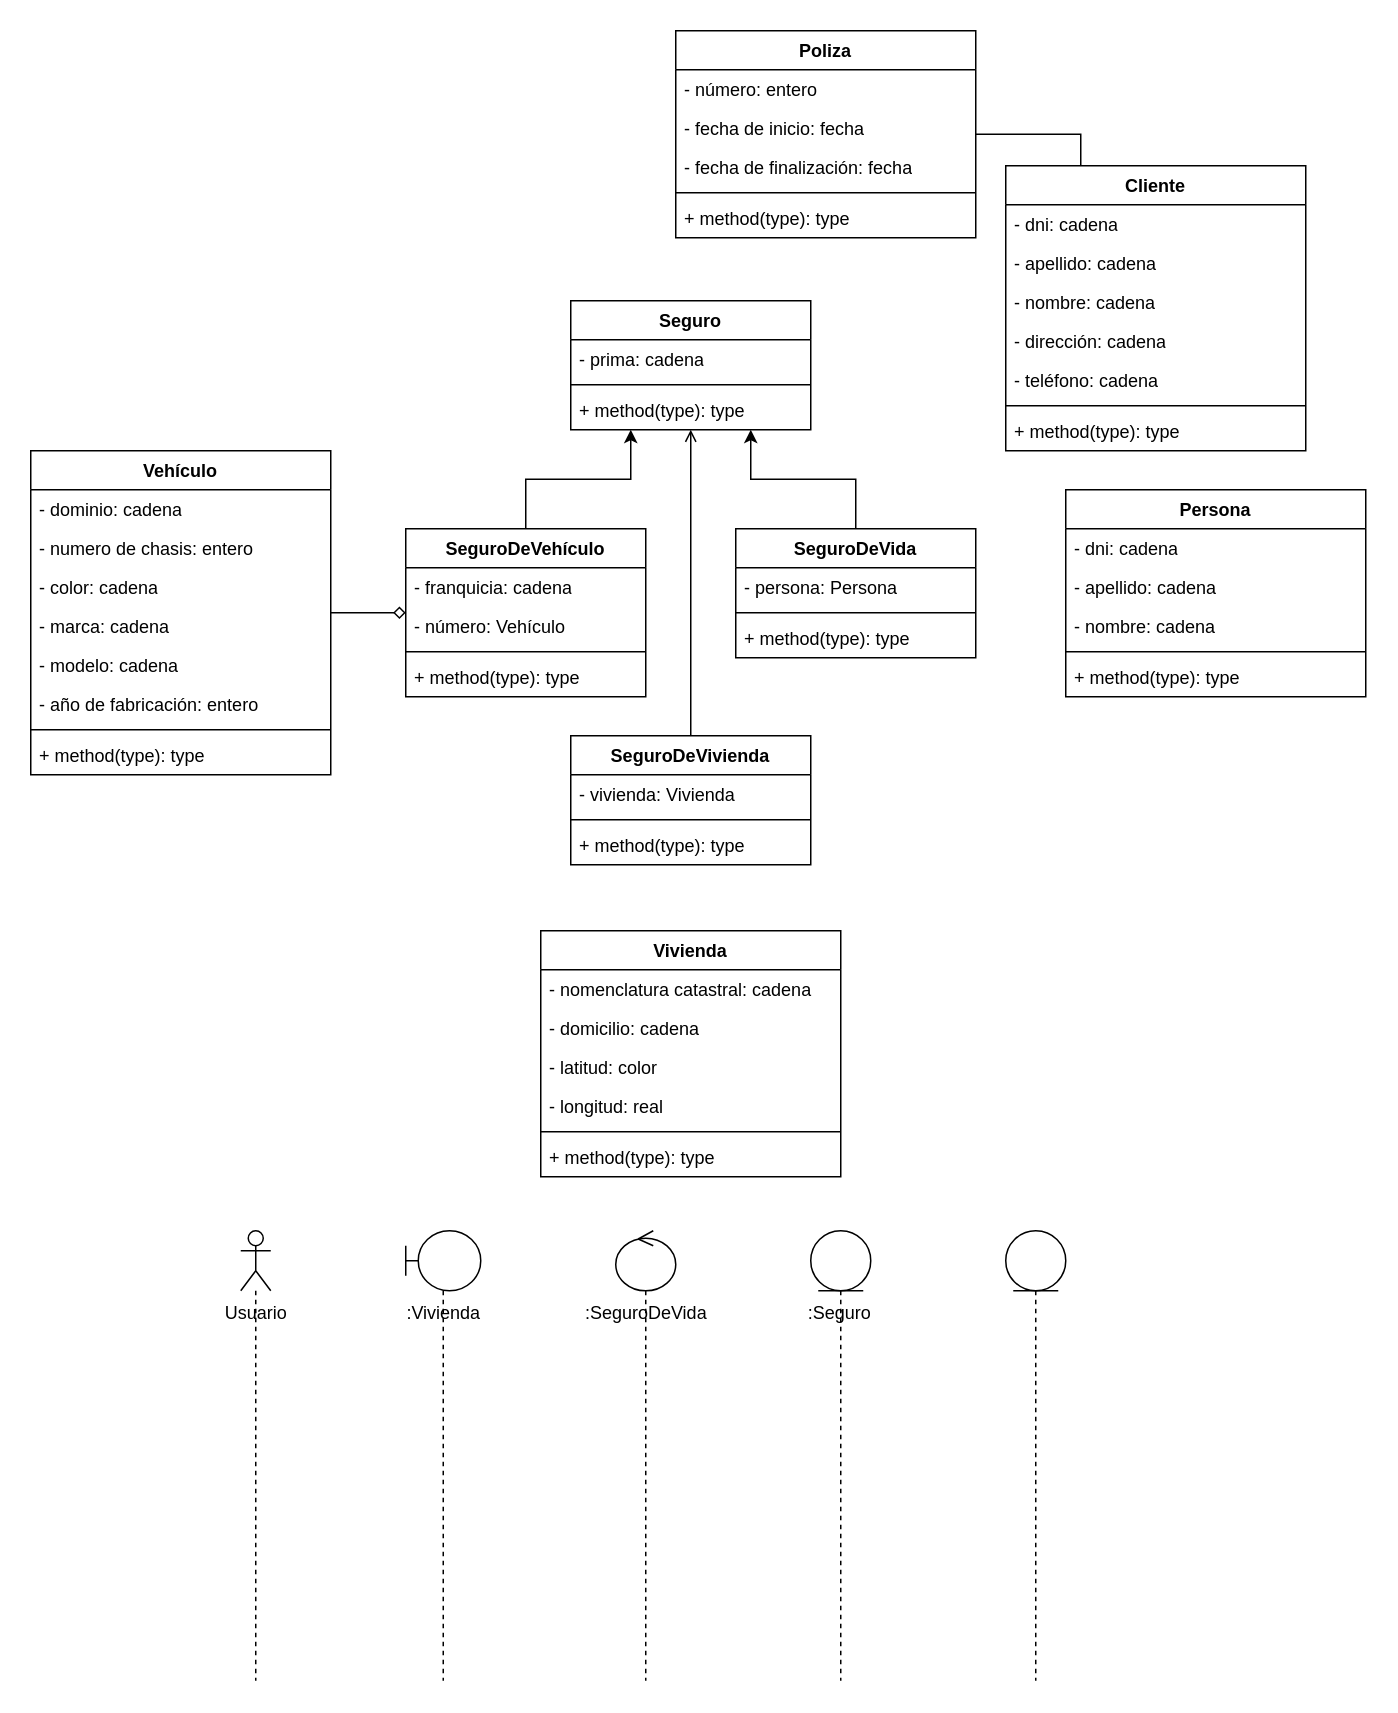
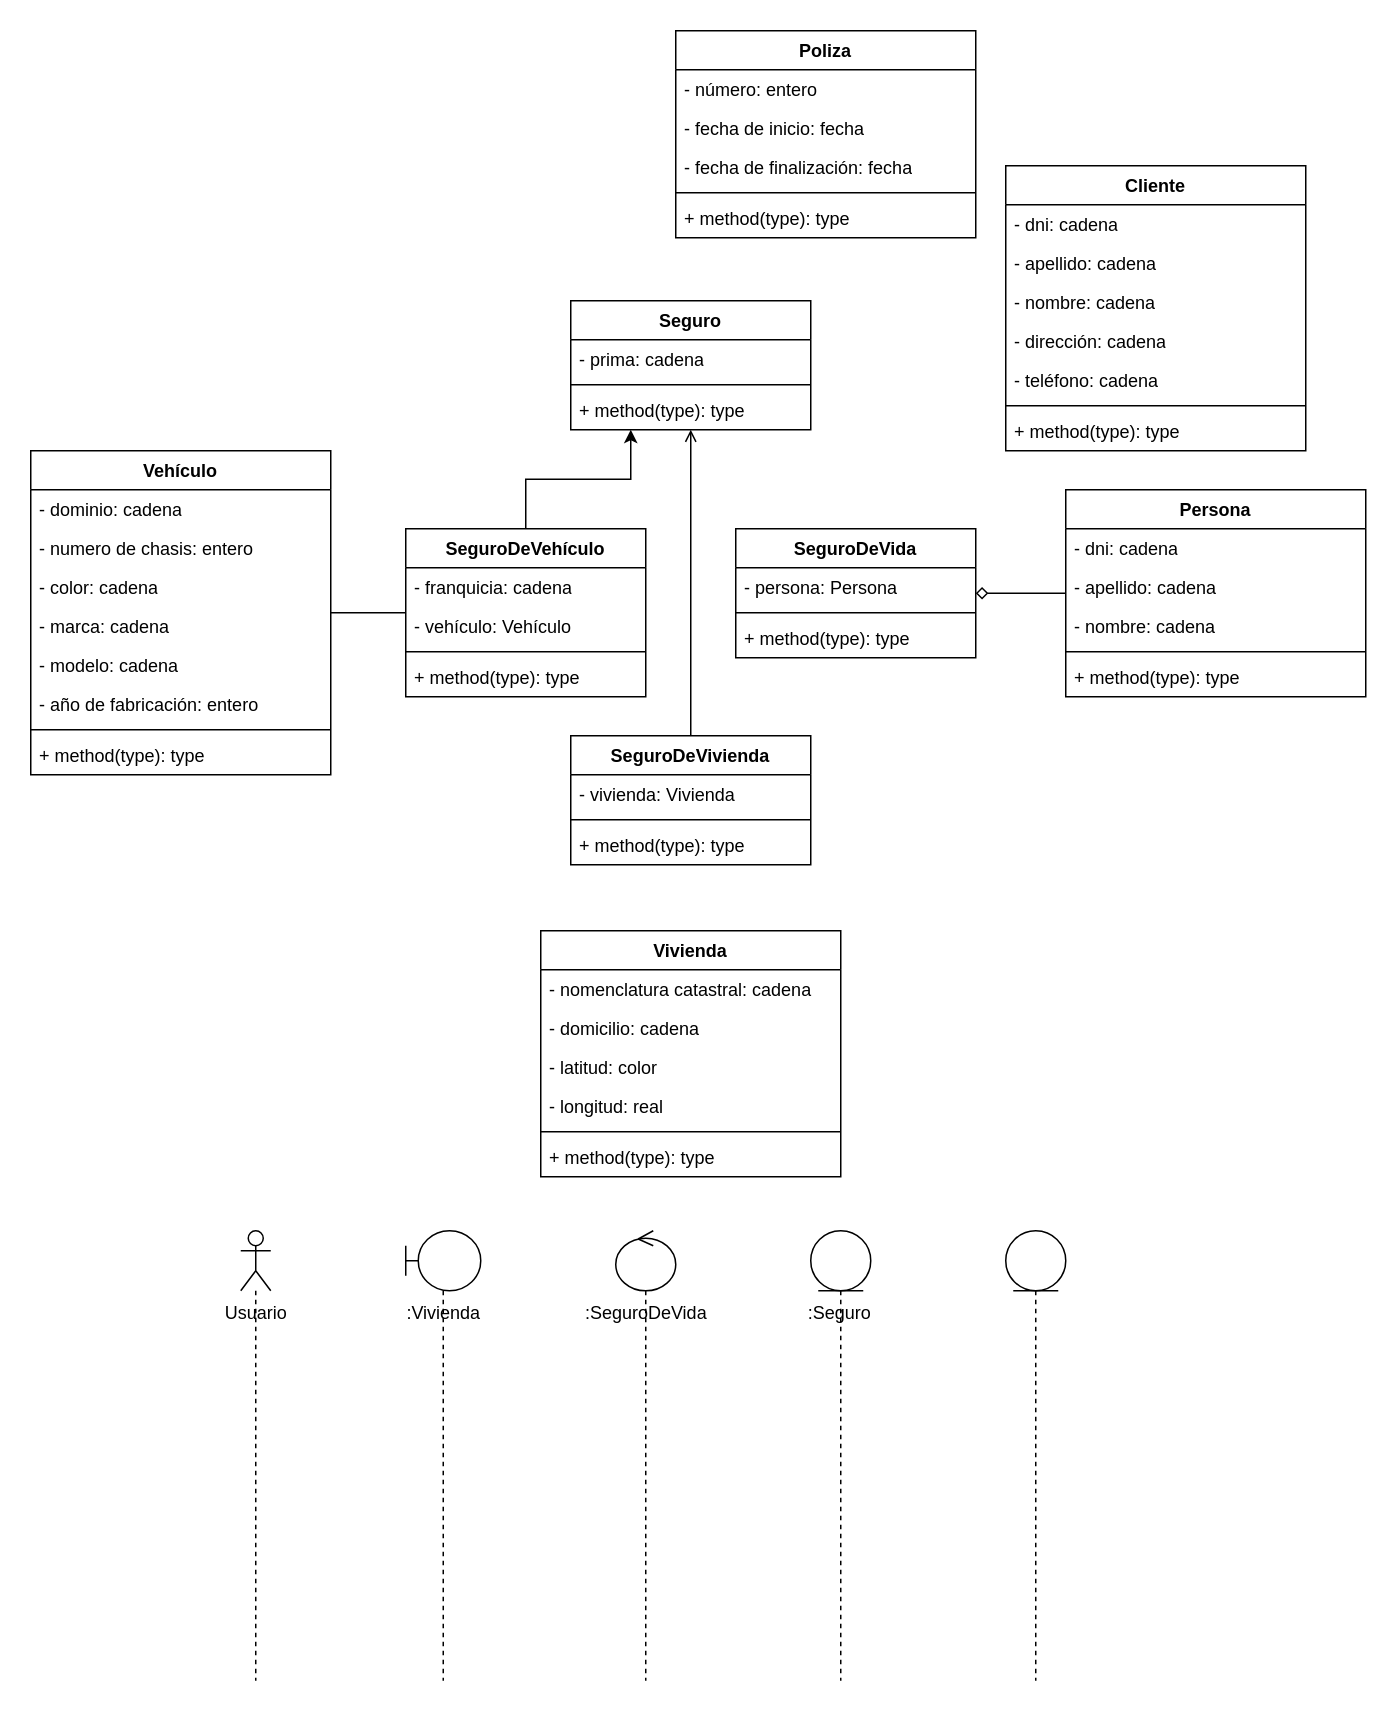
(1045, 134) -> none
(809, 479) -> none
none -> (1026, 593)
(393, 613) -> (397, 613)
(496, 628) -> (504, 628)
